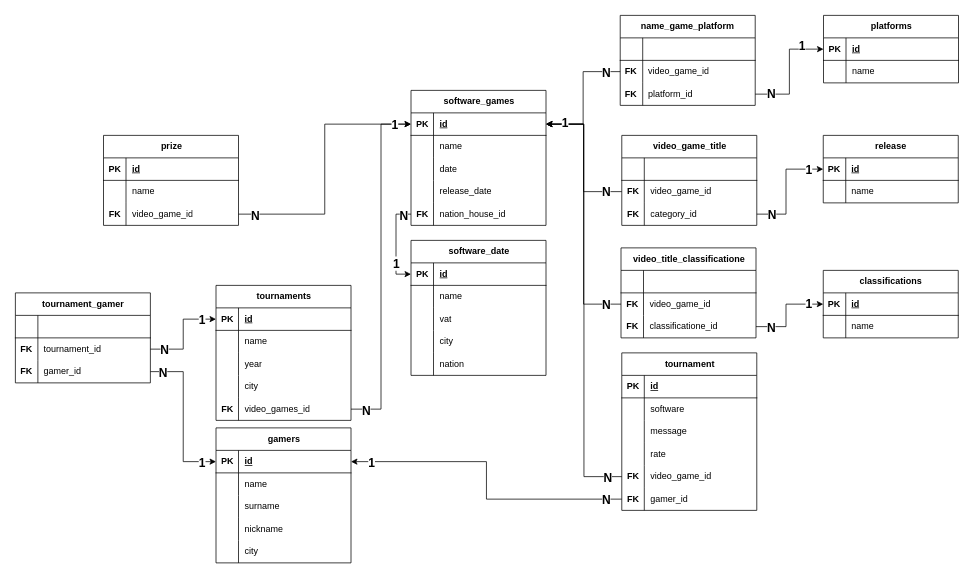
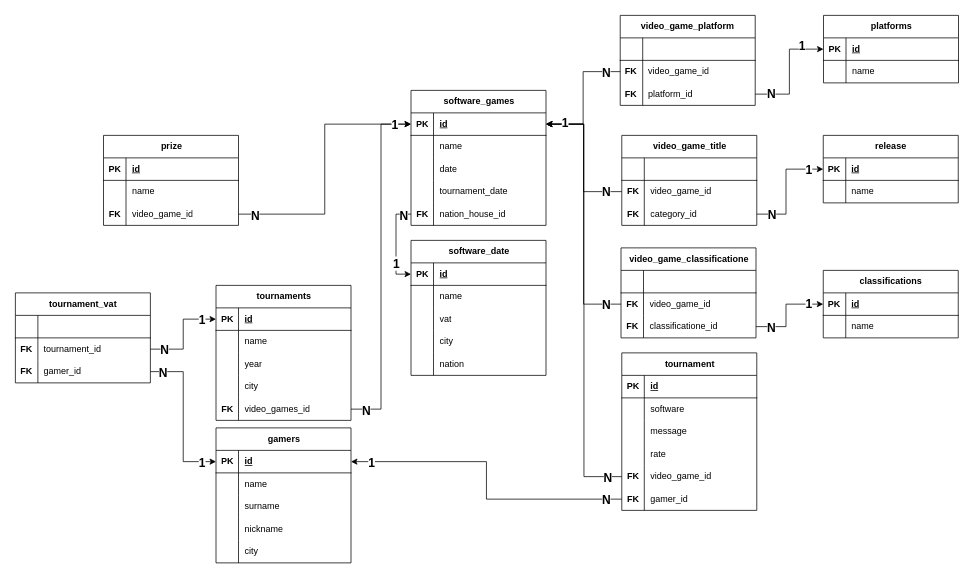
(688, 27) -> (688, 27)
(469, 192) -> (478, 192)
(689, 259) -> (689, 259)
(83, 304) -> (83, 304)
